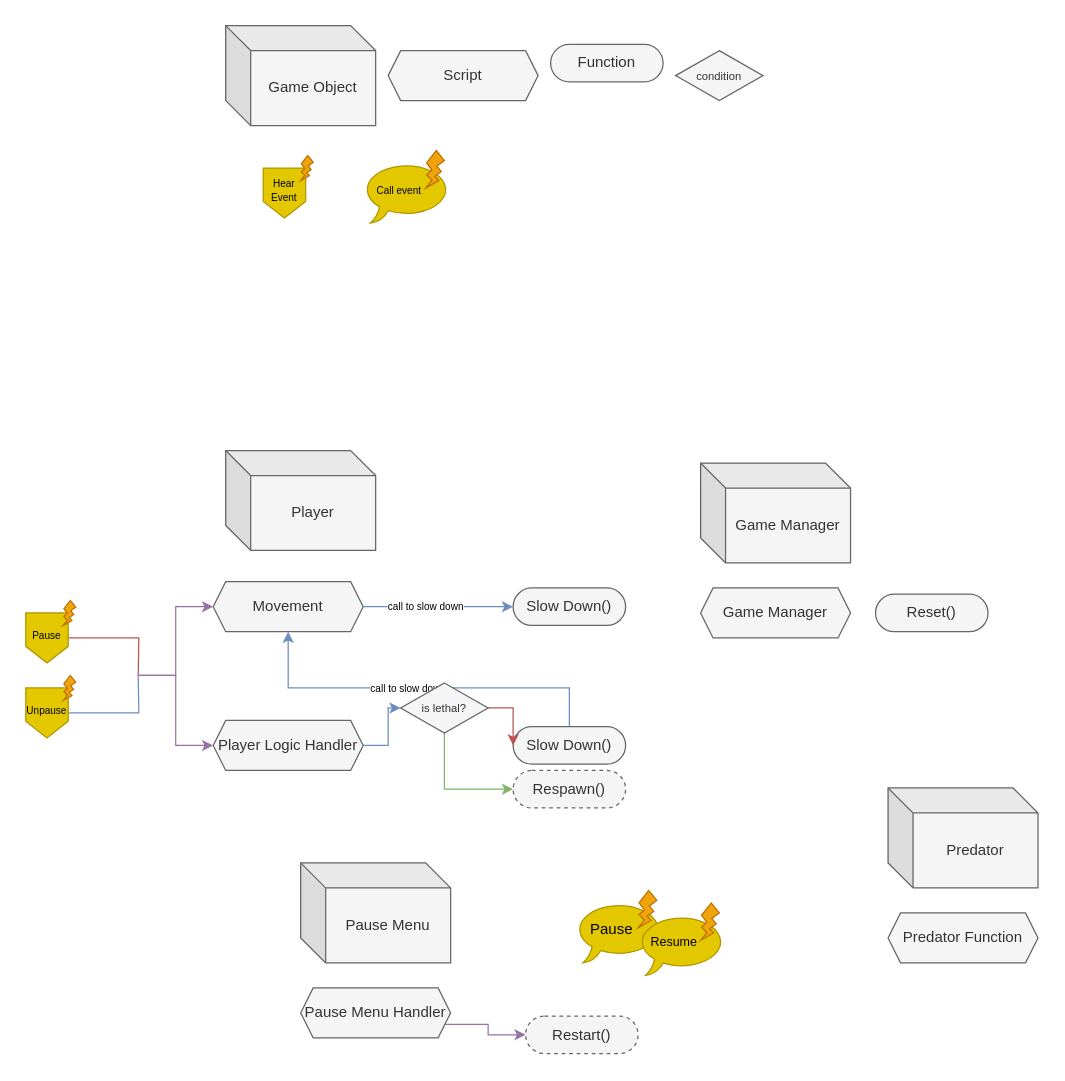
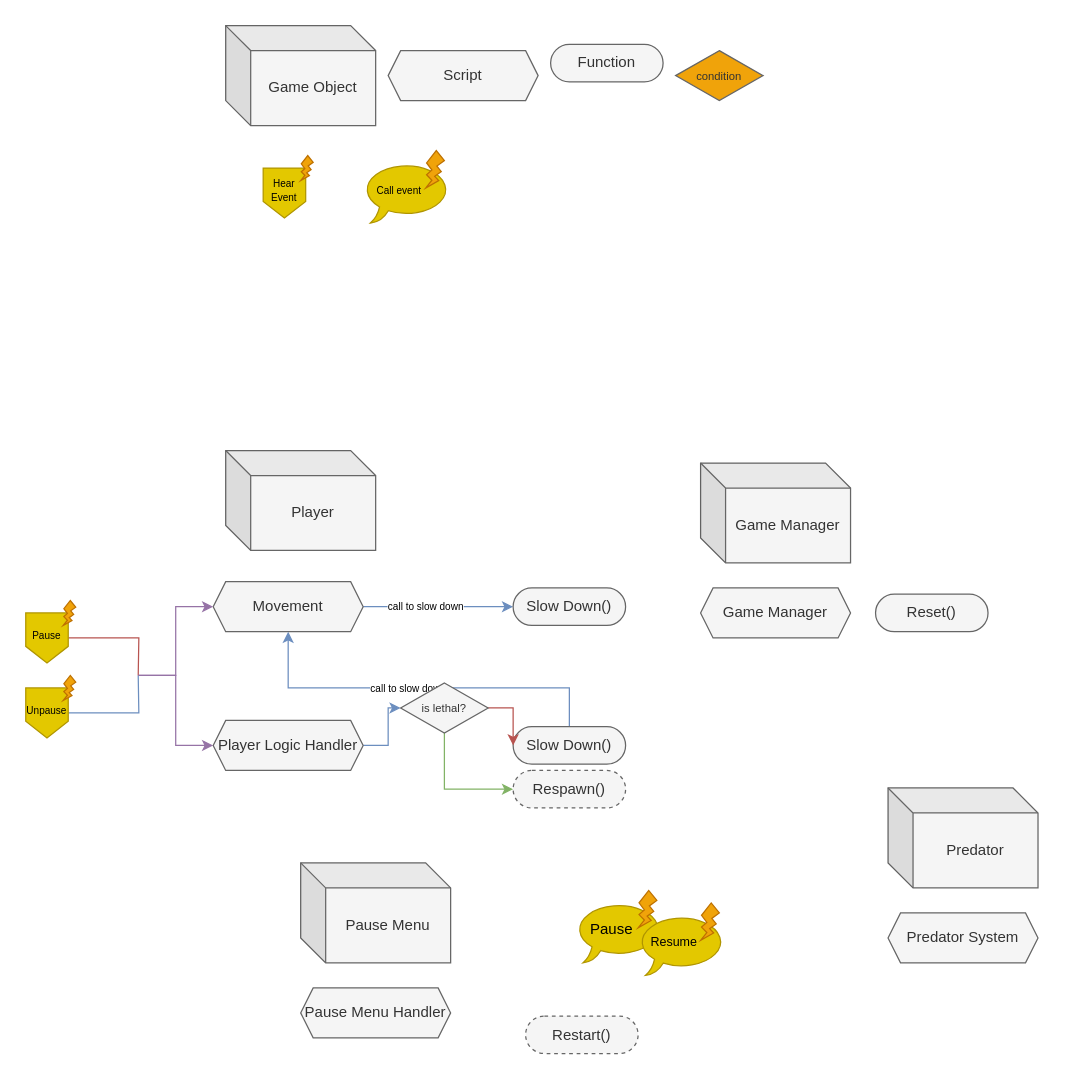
(719, 76) -> (719, 76)
(963, 938) -> (963, 938)
(486, 1025) -> none
